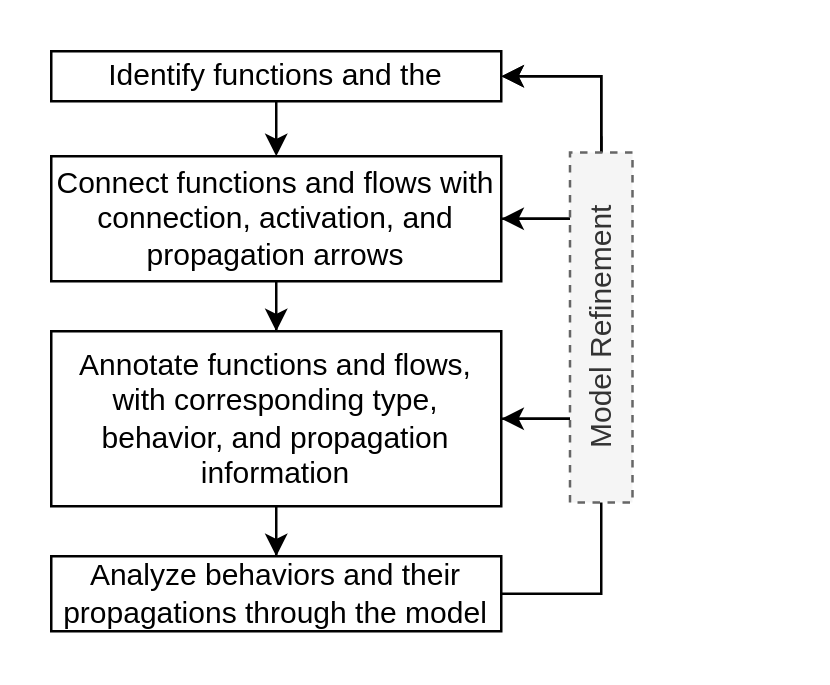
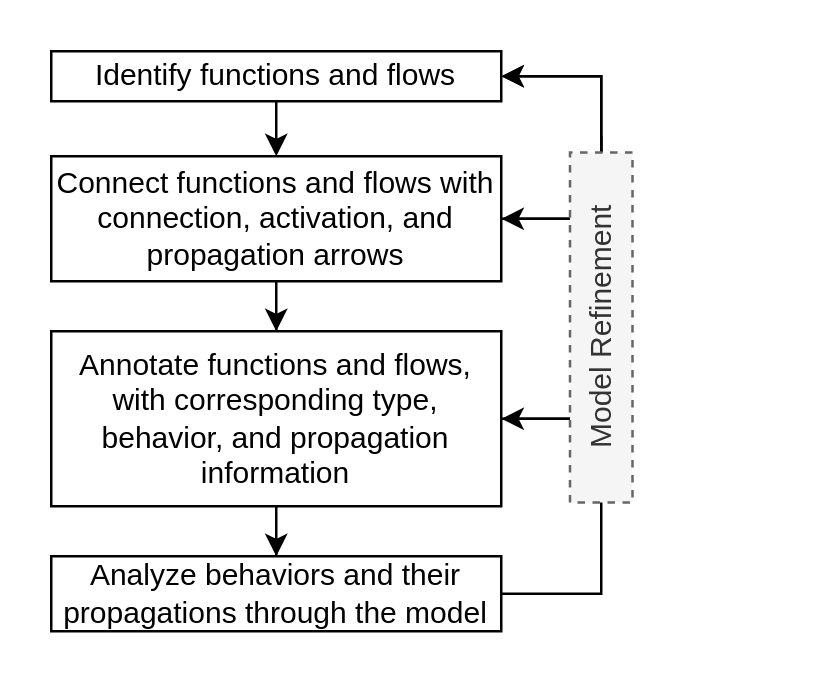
(276, 76) -> (276, 76)
